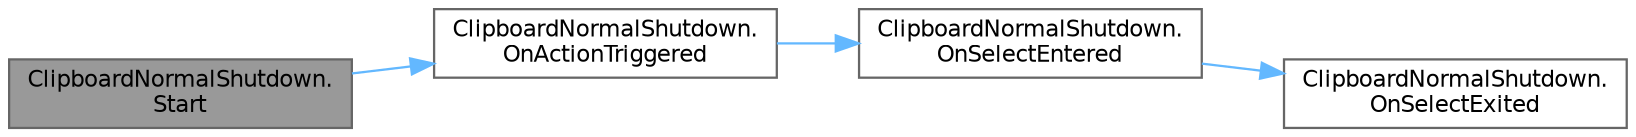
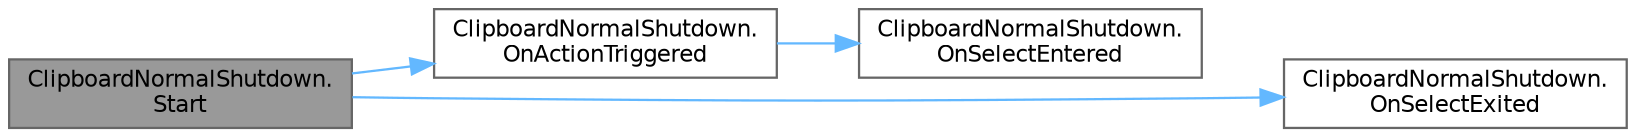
(1231, 67) -> (806, 101)
